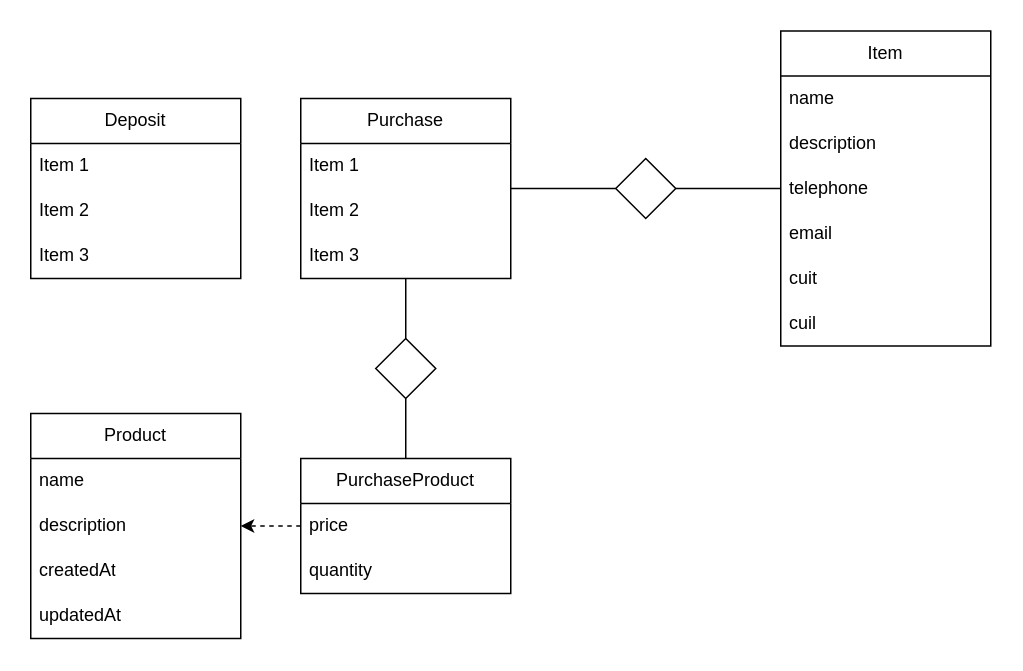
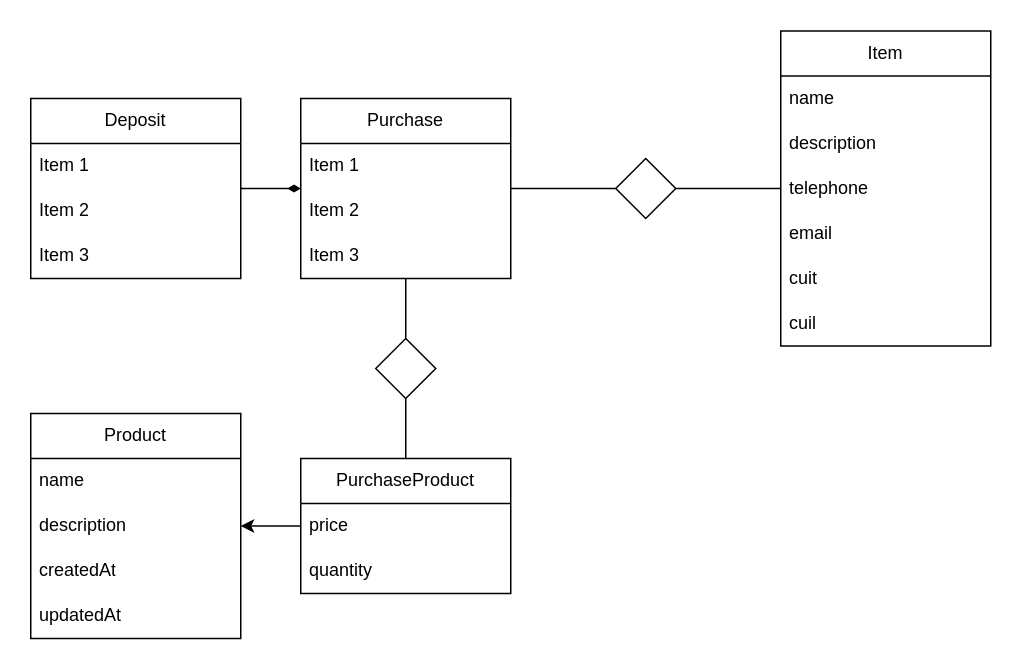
none -> (266, 188)
(276, 526) -> (276, 526)
